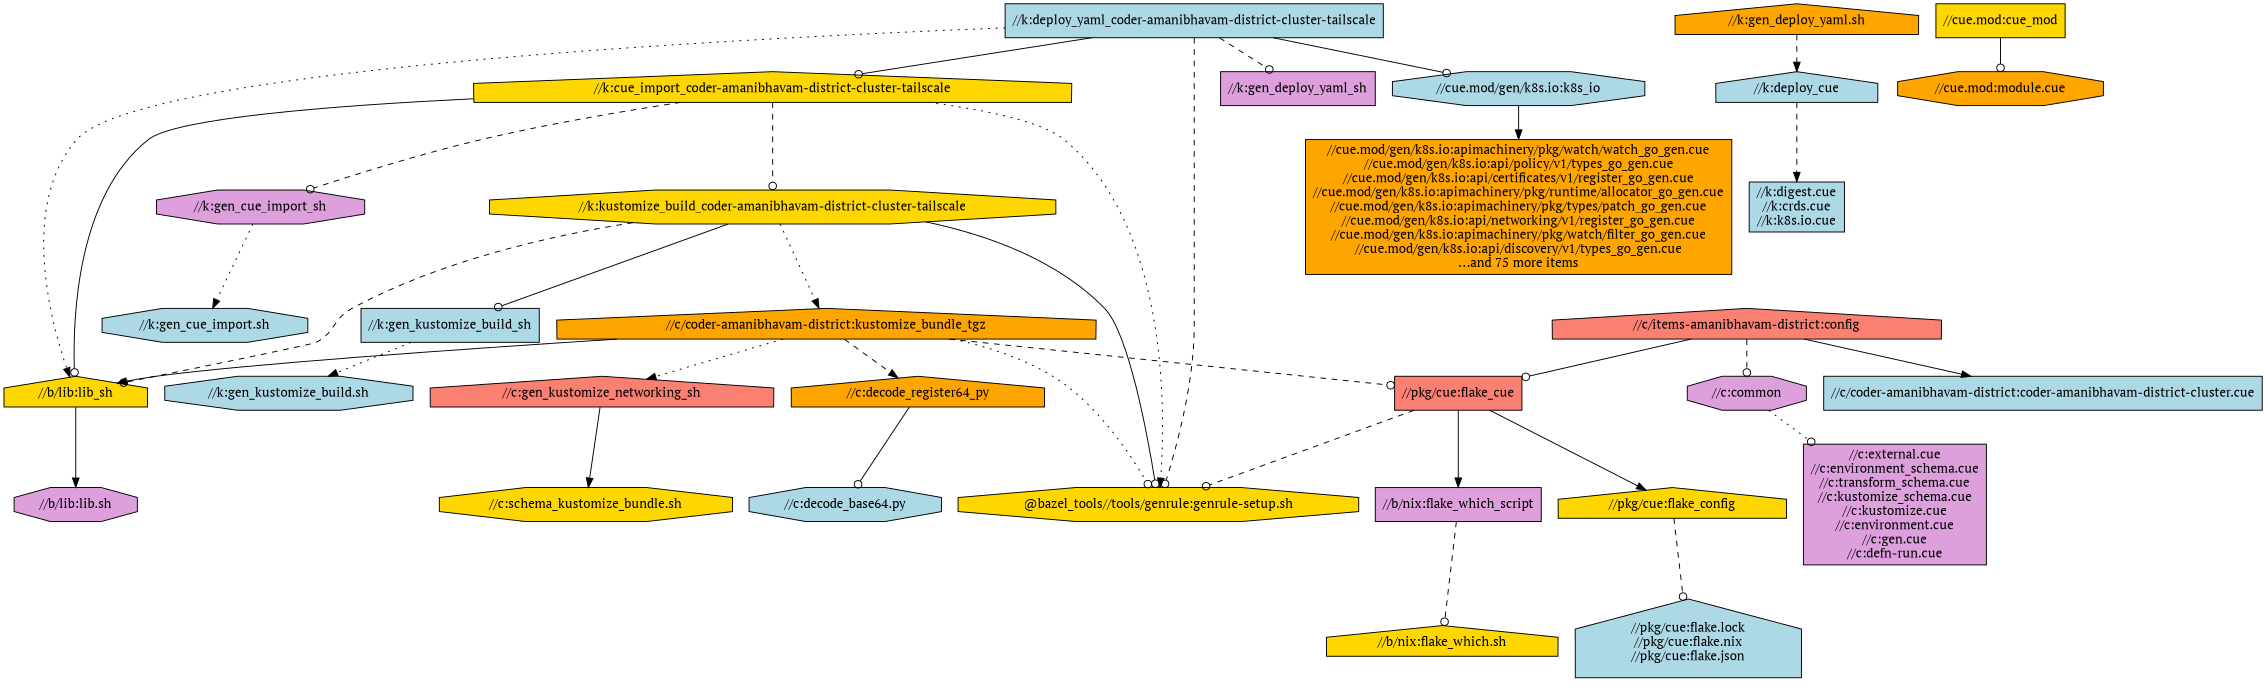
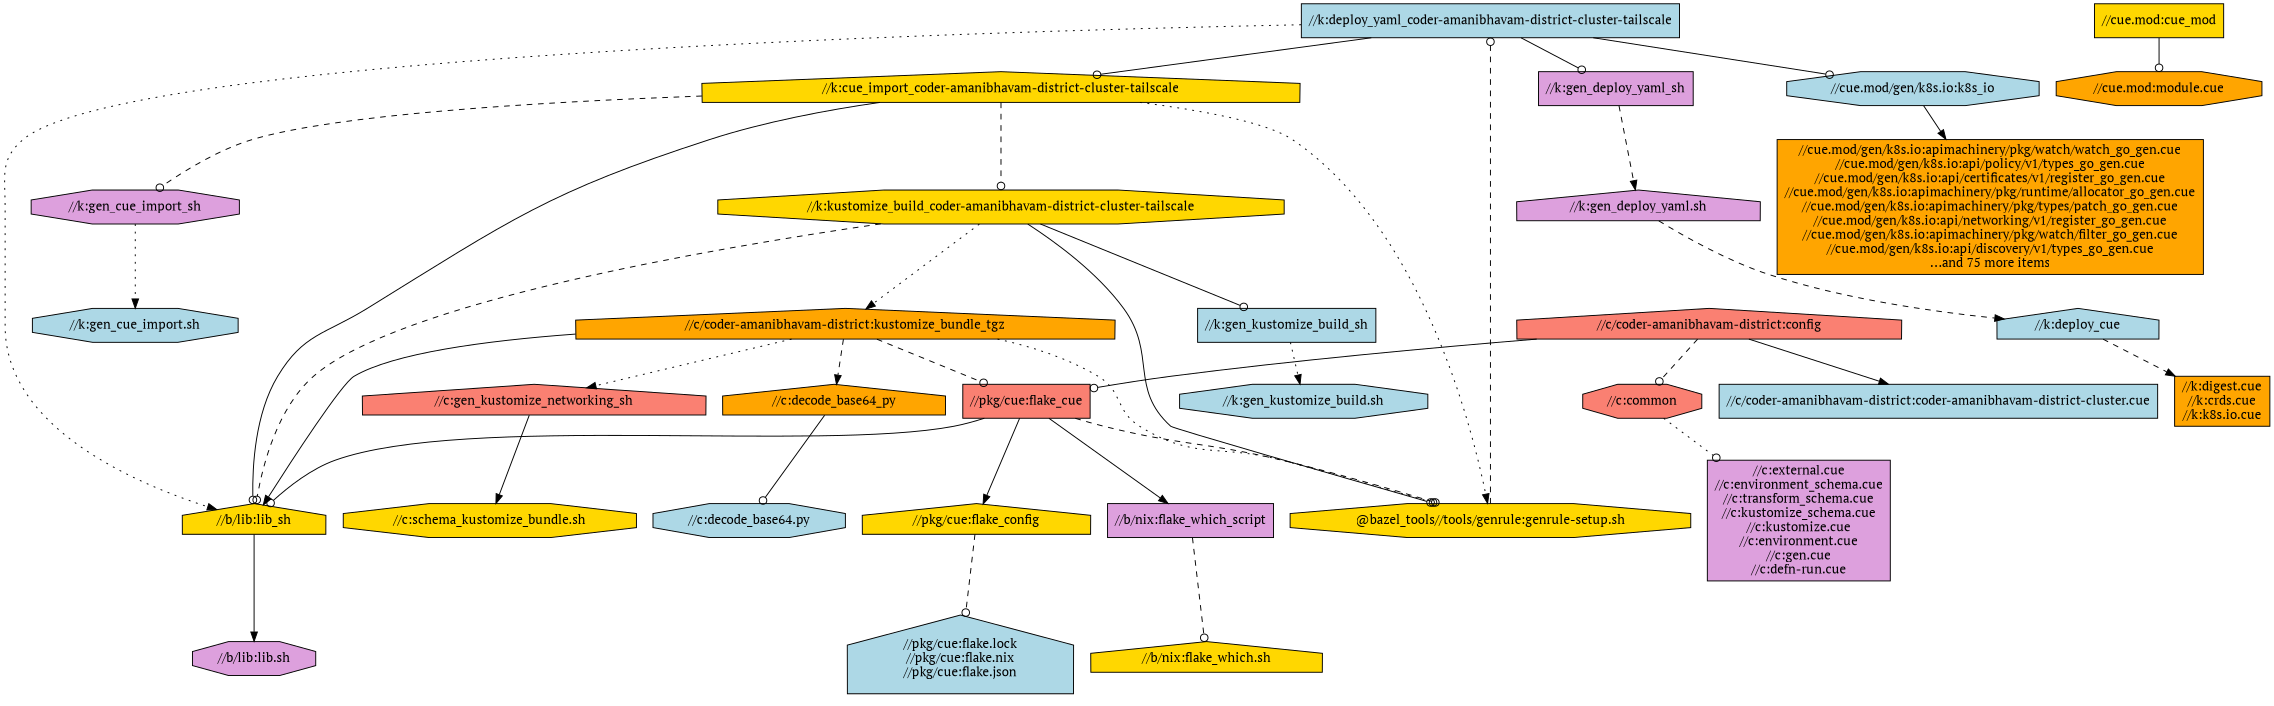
(1797, 21) -> (1638, 207)
(1243, 53) -> (1550, 53)
none -> (1626, 143)
(1797, 207) -> (2222, 401)
(1194, 260) -> (1490, 275)
(1747, 325) -> (1709, 325)
(918, 393) -> (834, 401)
(1747, 393) -> (1642, 401)
none -> (623, 436)
